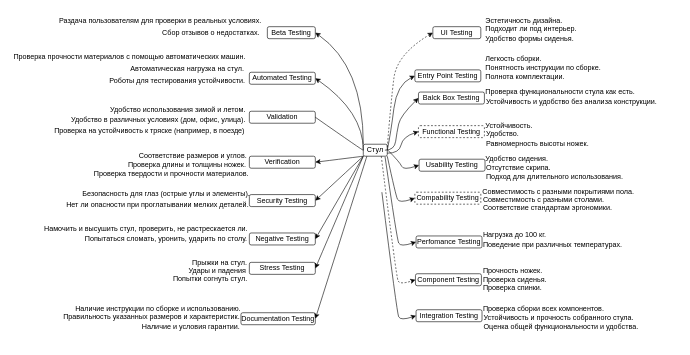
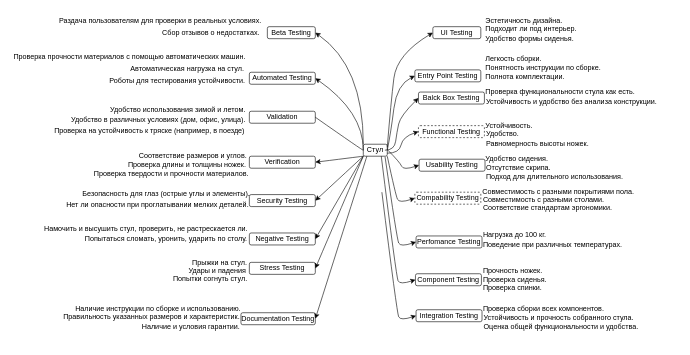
(394, 80) -> (394, 80)
(390, 224) -> (390, 224)
